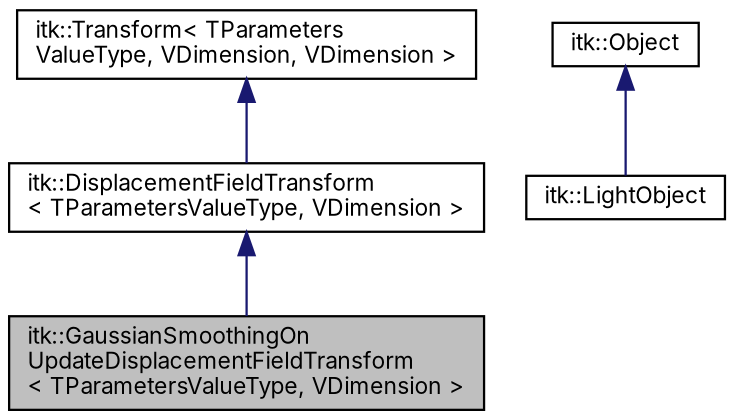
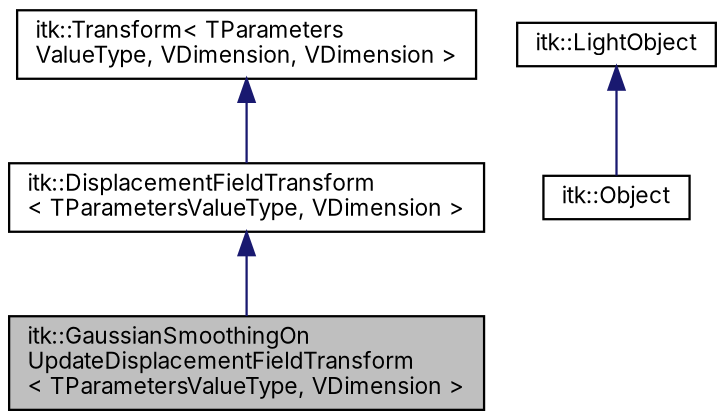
(626, 133) -> (616, 133)
